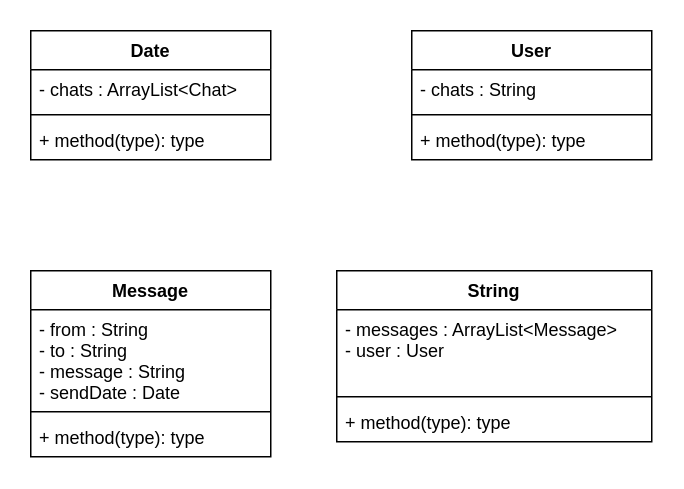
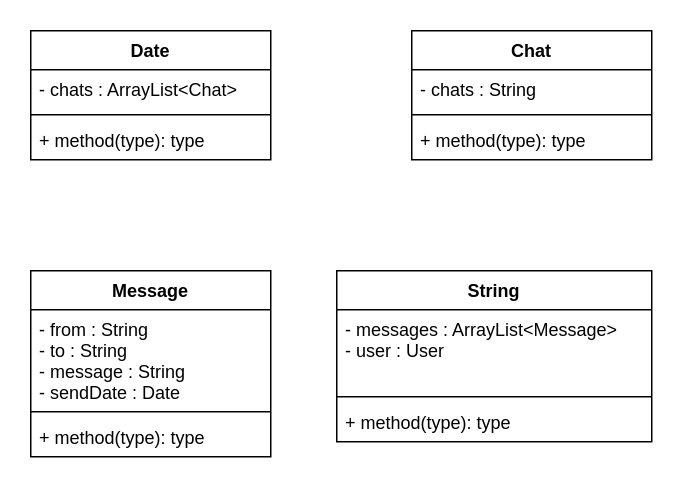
(531, 51) -> (531, 51)
